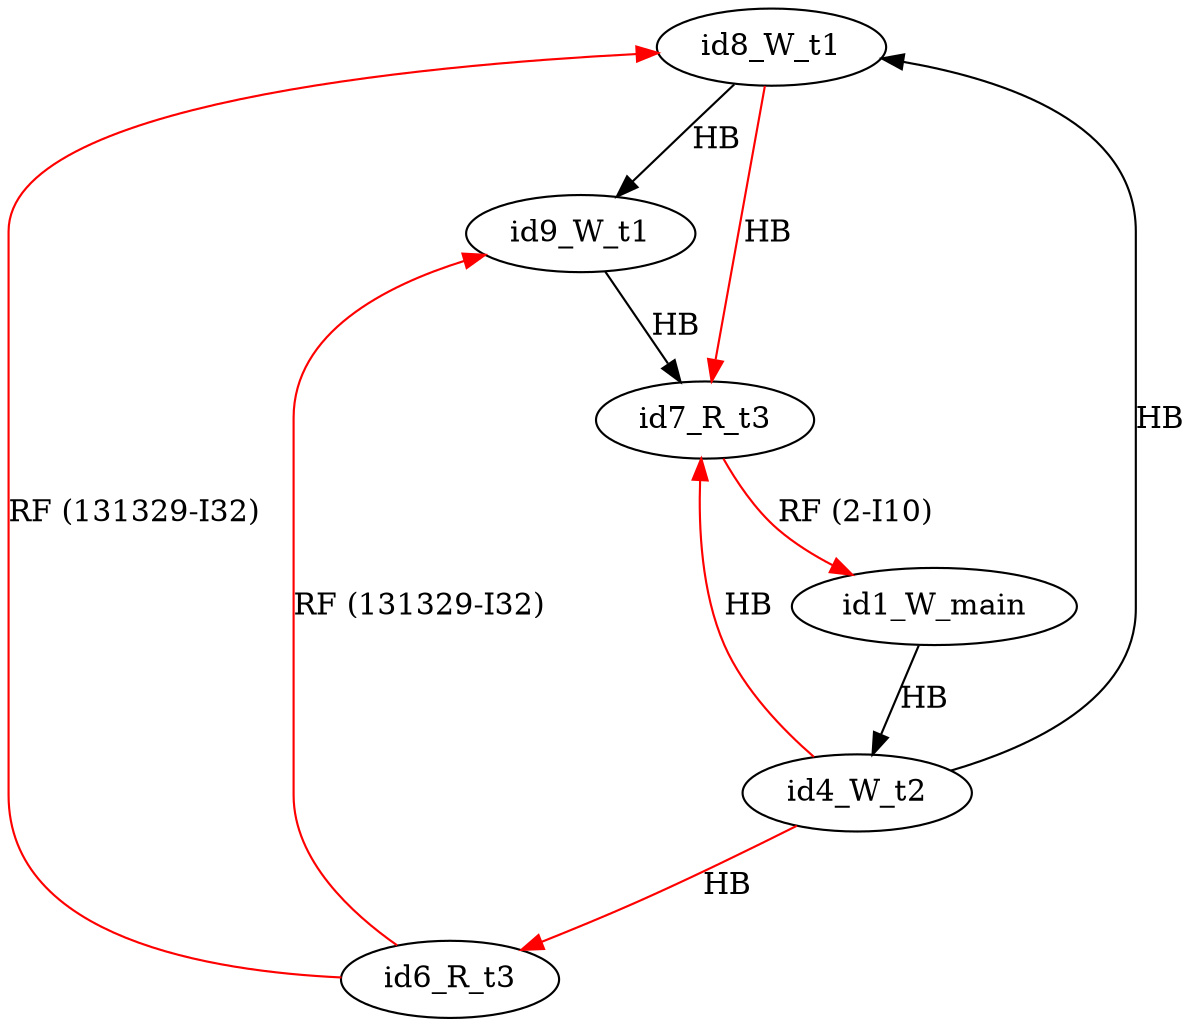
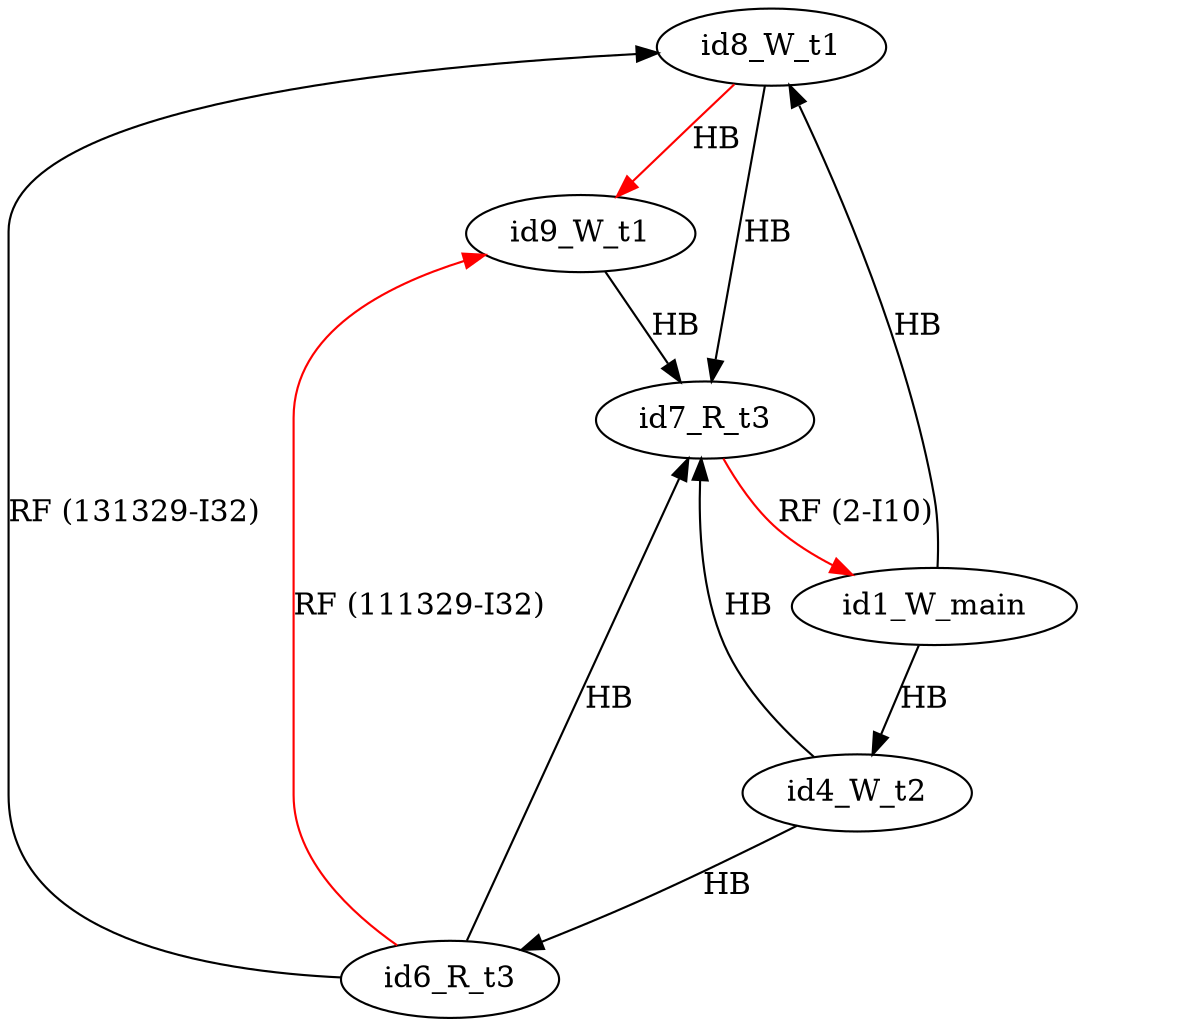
(683, 133) -> (683, 133)
(740, 223) -> (740, 223)
(9, 382) -> (9, 382)
(1136, 395) -> (891, 331)
(420, 606) -> (420, 606)
(720, 634) -> (720, 634)
none -> (573, 710)
(671, 887) -> (671, 887)
